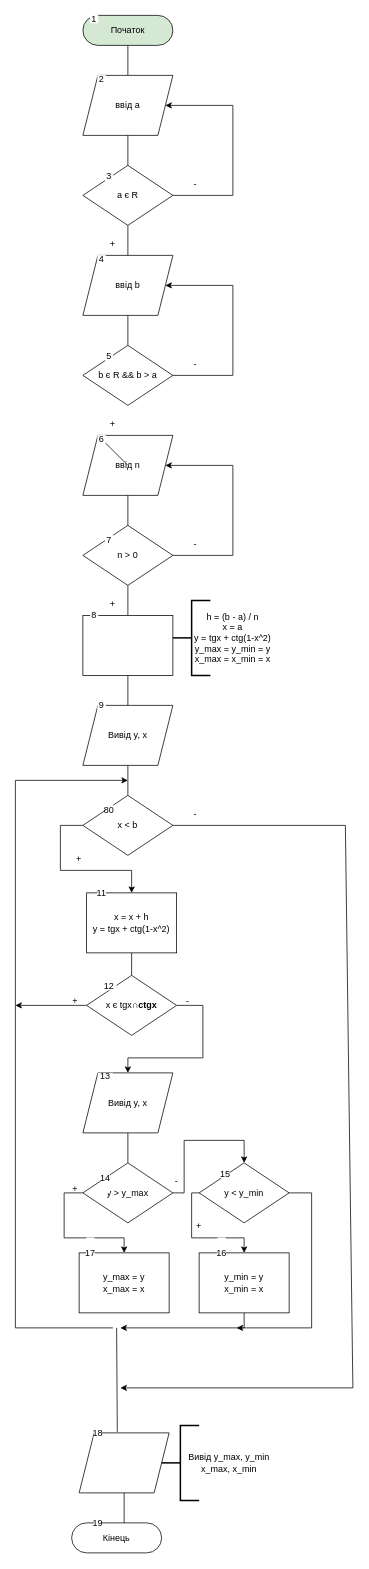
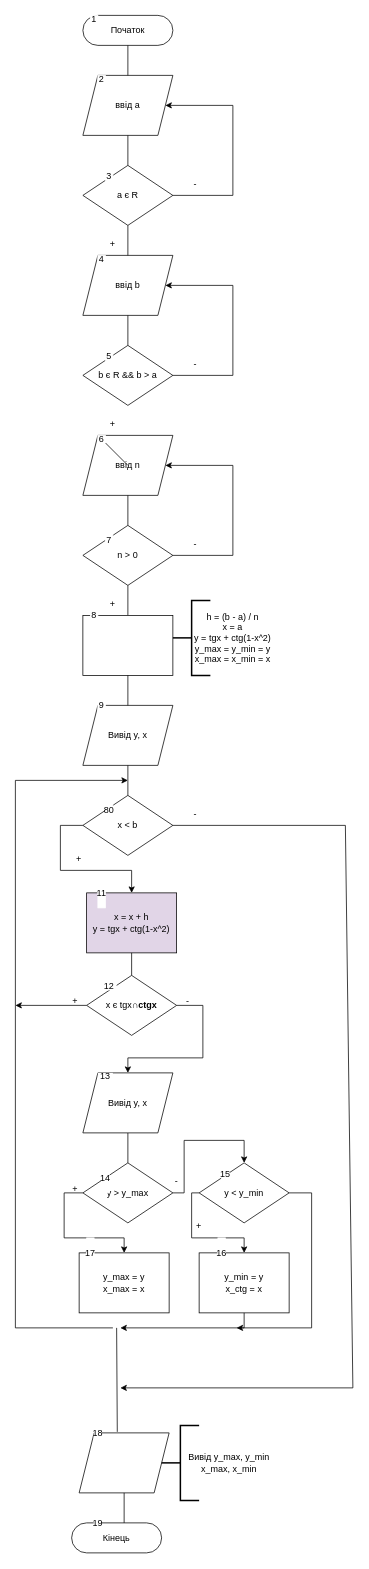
(128, 30) -> (128, 30)
(132, 923) -> (132, 923)
(244, 1283) -> (244, 1283)
